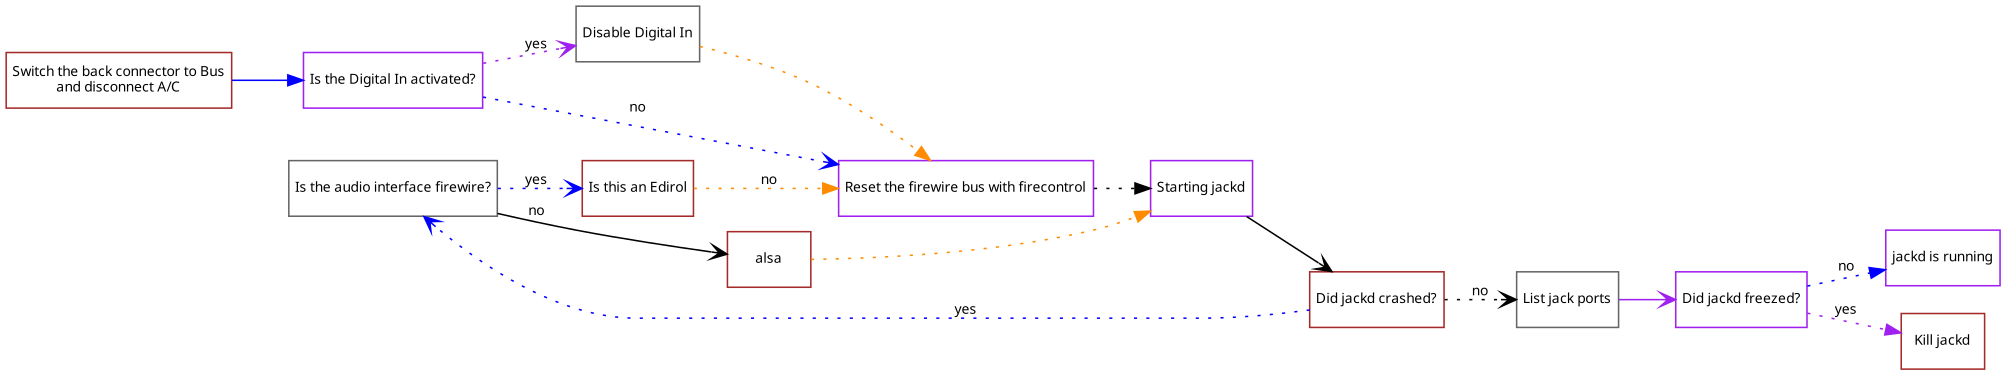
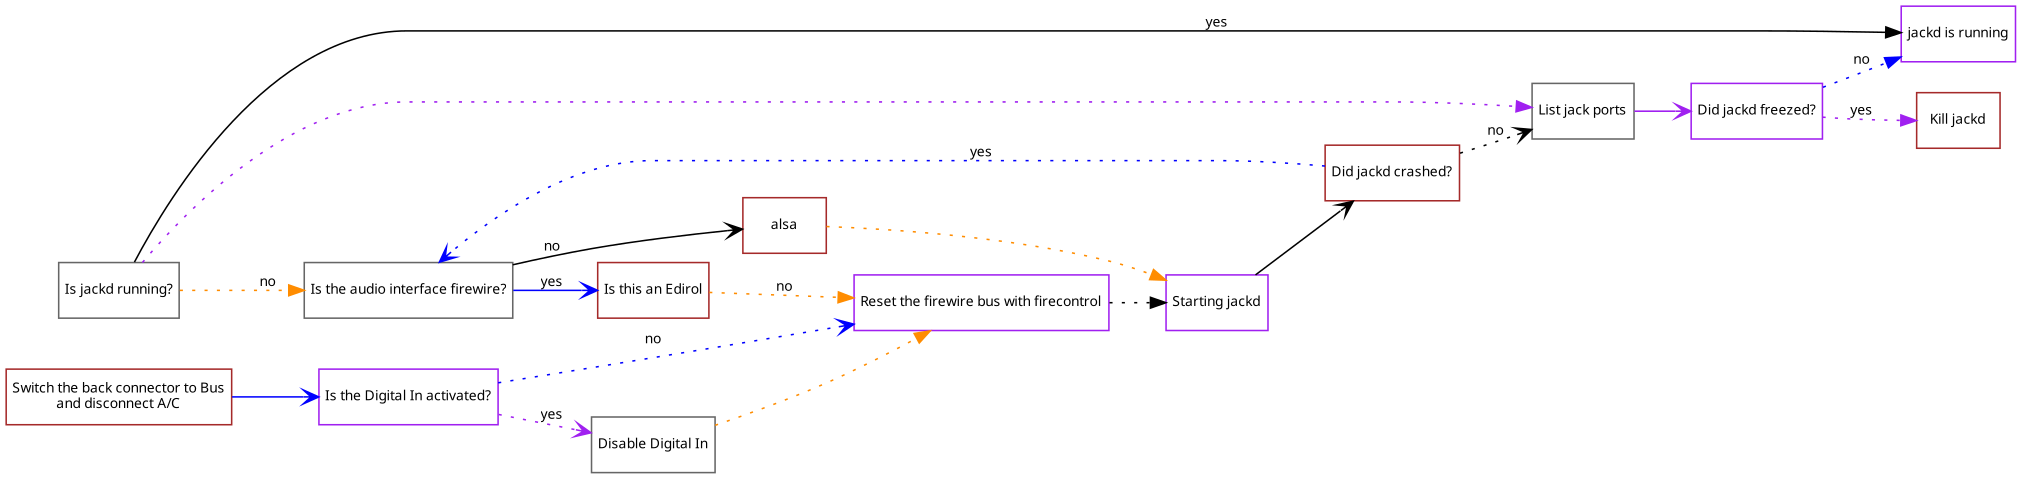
(260, 80) -> (268, 397)
(532, 188) -> (547, 290)
none -> (119, 290)
